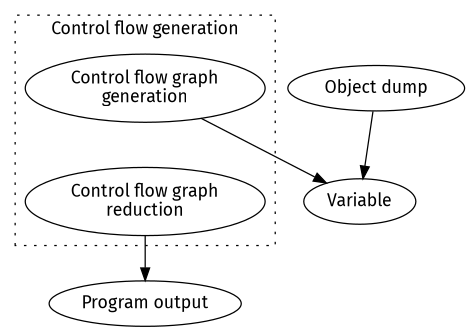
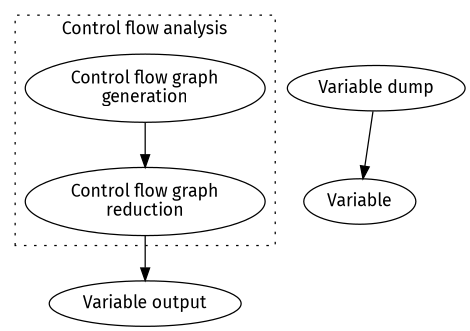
(145, 30) -> (145, 30)
(376, 88) -> (376, 88)
(258, 148) -> (145, 139)
(145, 304) -> (145, 304)
